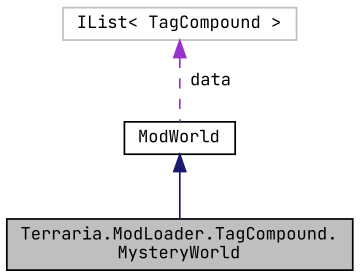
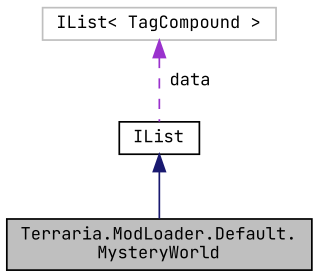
(180, 138) -> (159, 138)
(180, 245) -> (159, 245)
